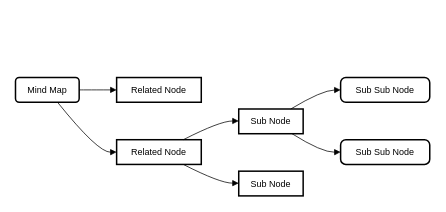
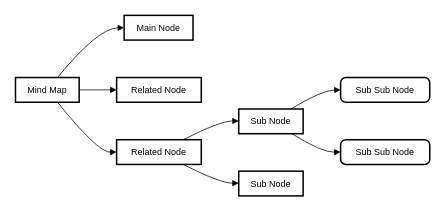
none -> (159, 28)
none -> (84, 49)
(47, 90) -> (47, 90)
